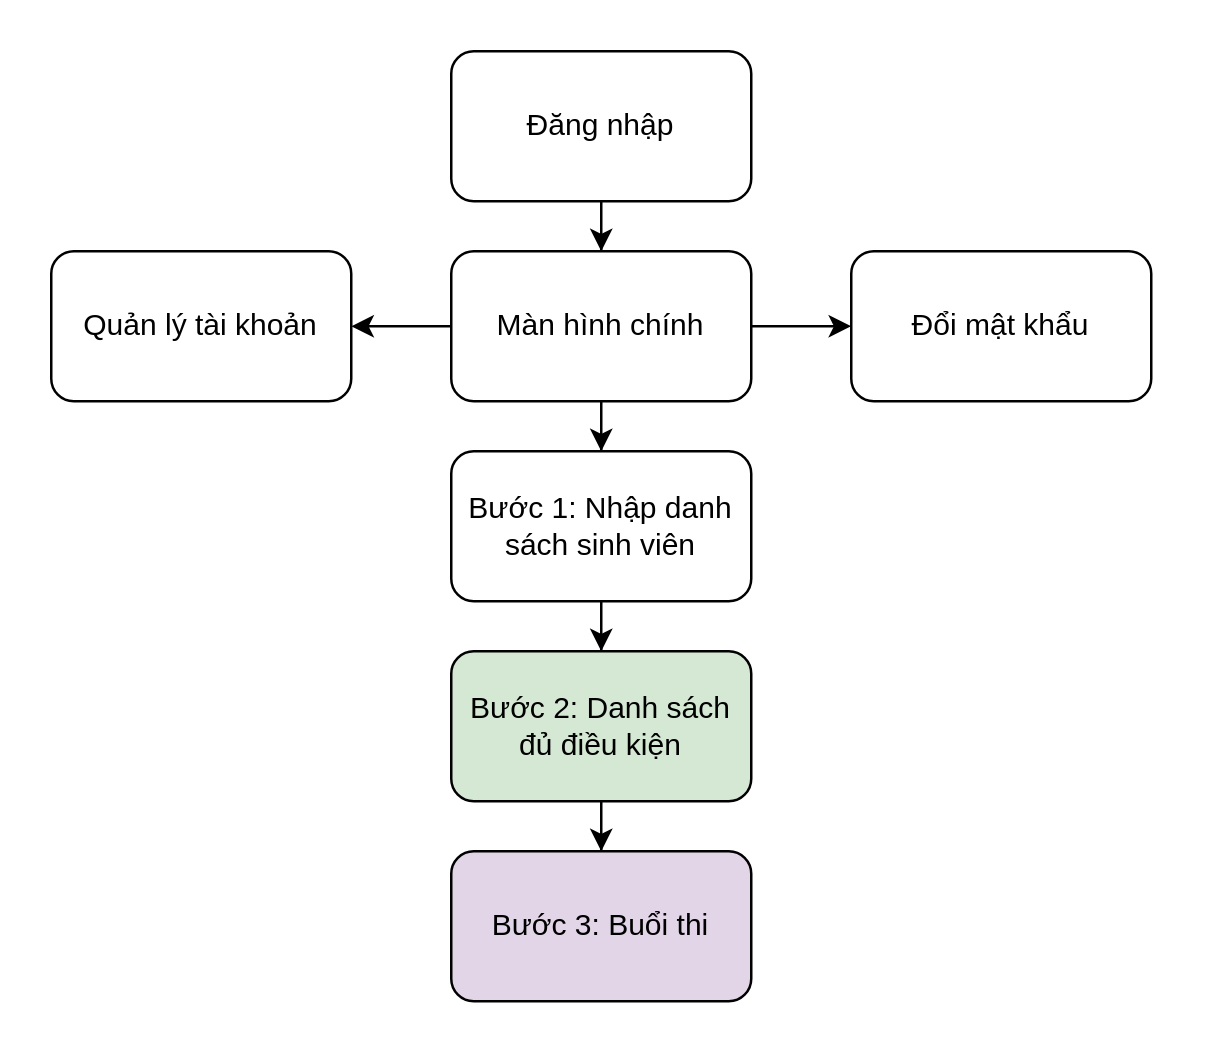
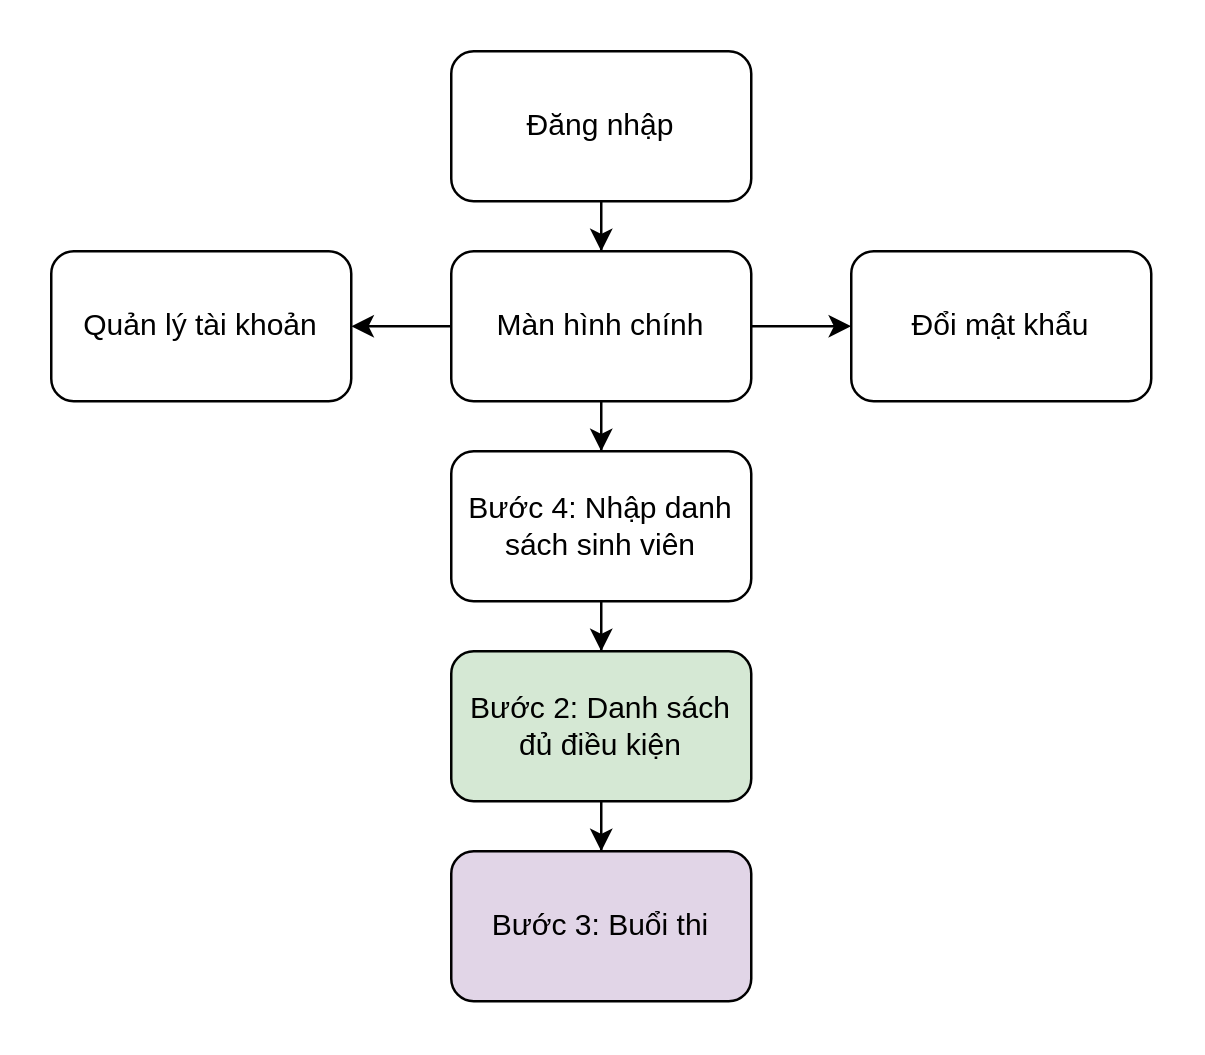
(601, 526) -> (601, 526)
